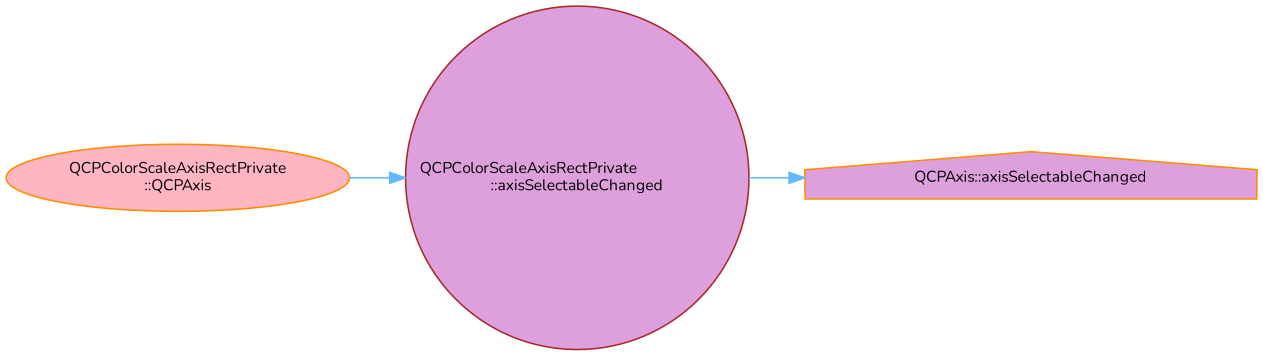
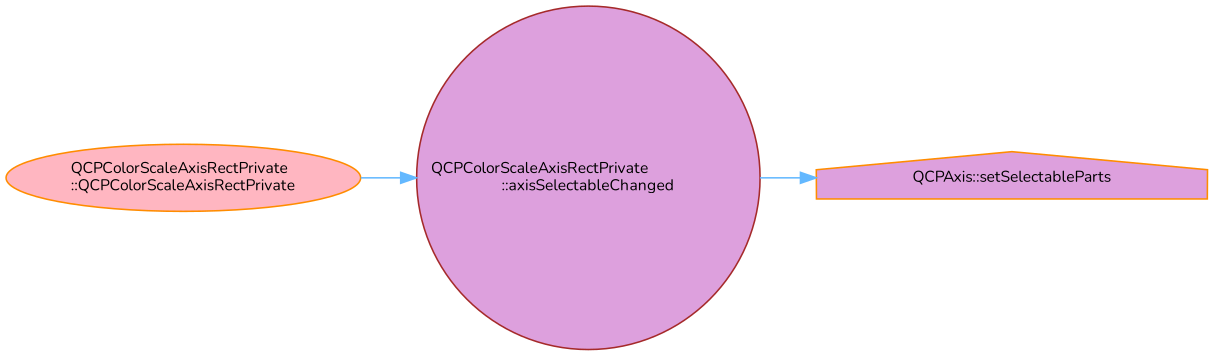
(178, 178) -> (183, 178)
(1031, 178) -> (1012, 178)
